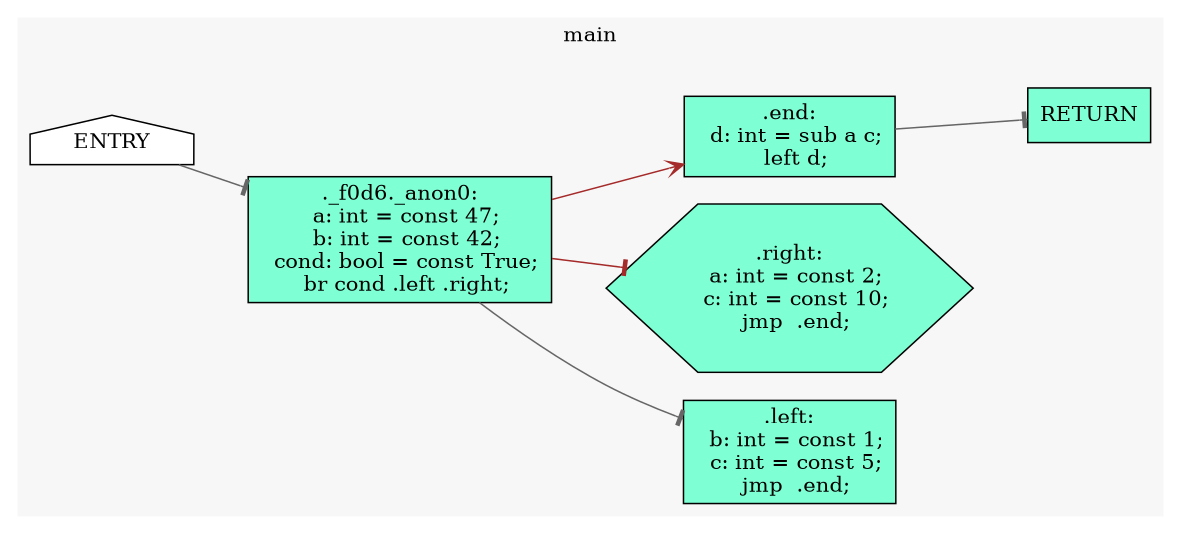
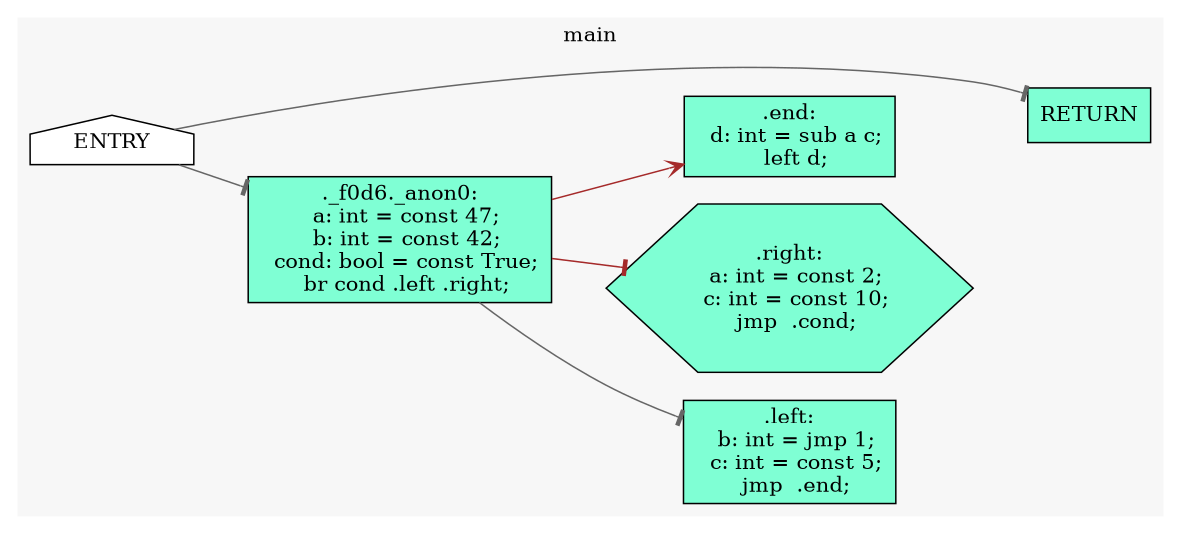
(958, 125) -> (596, 73)
(790, 288) -> (790, 288)
(790, 452) -> (790, 452)
